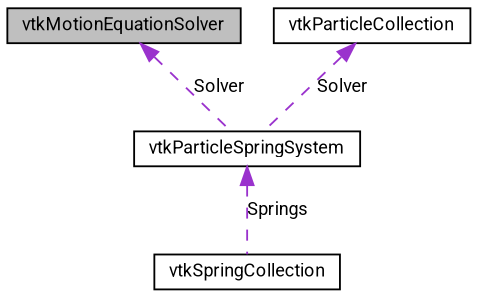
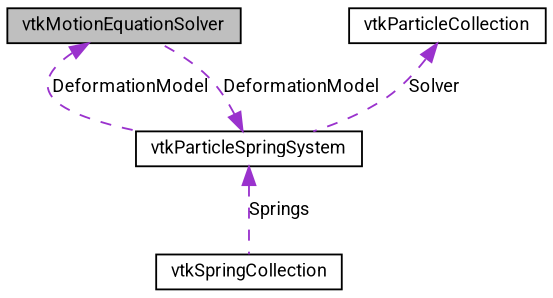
none -> (203, 72)
(220, 87) -> (130, 87)
